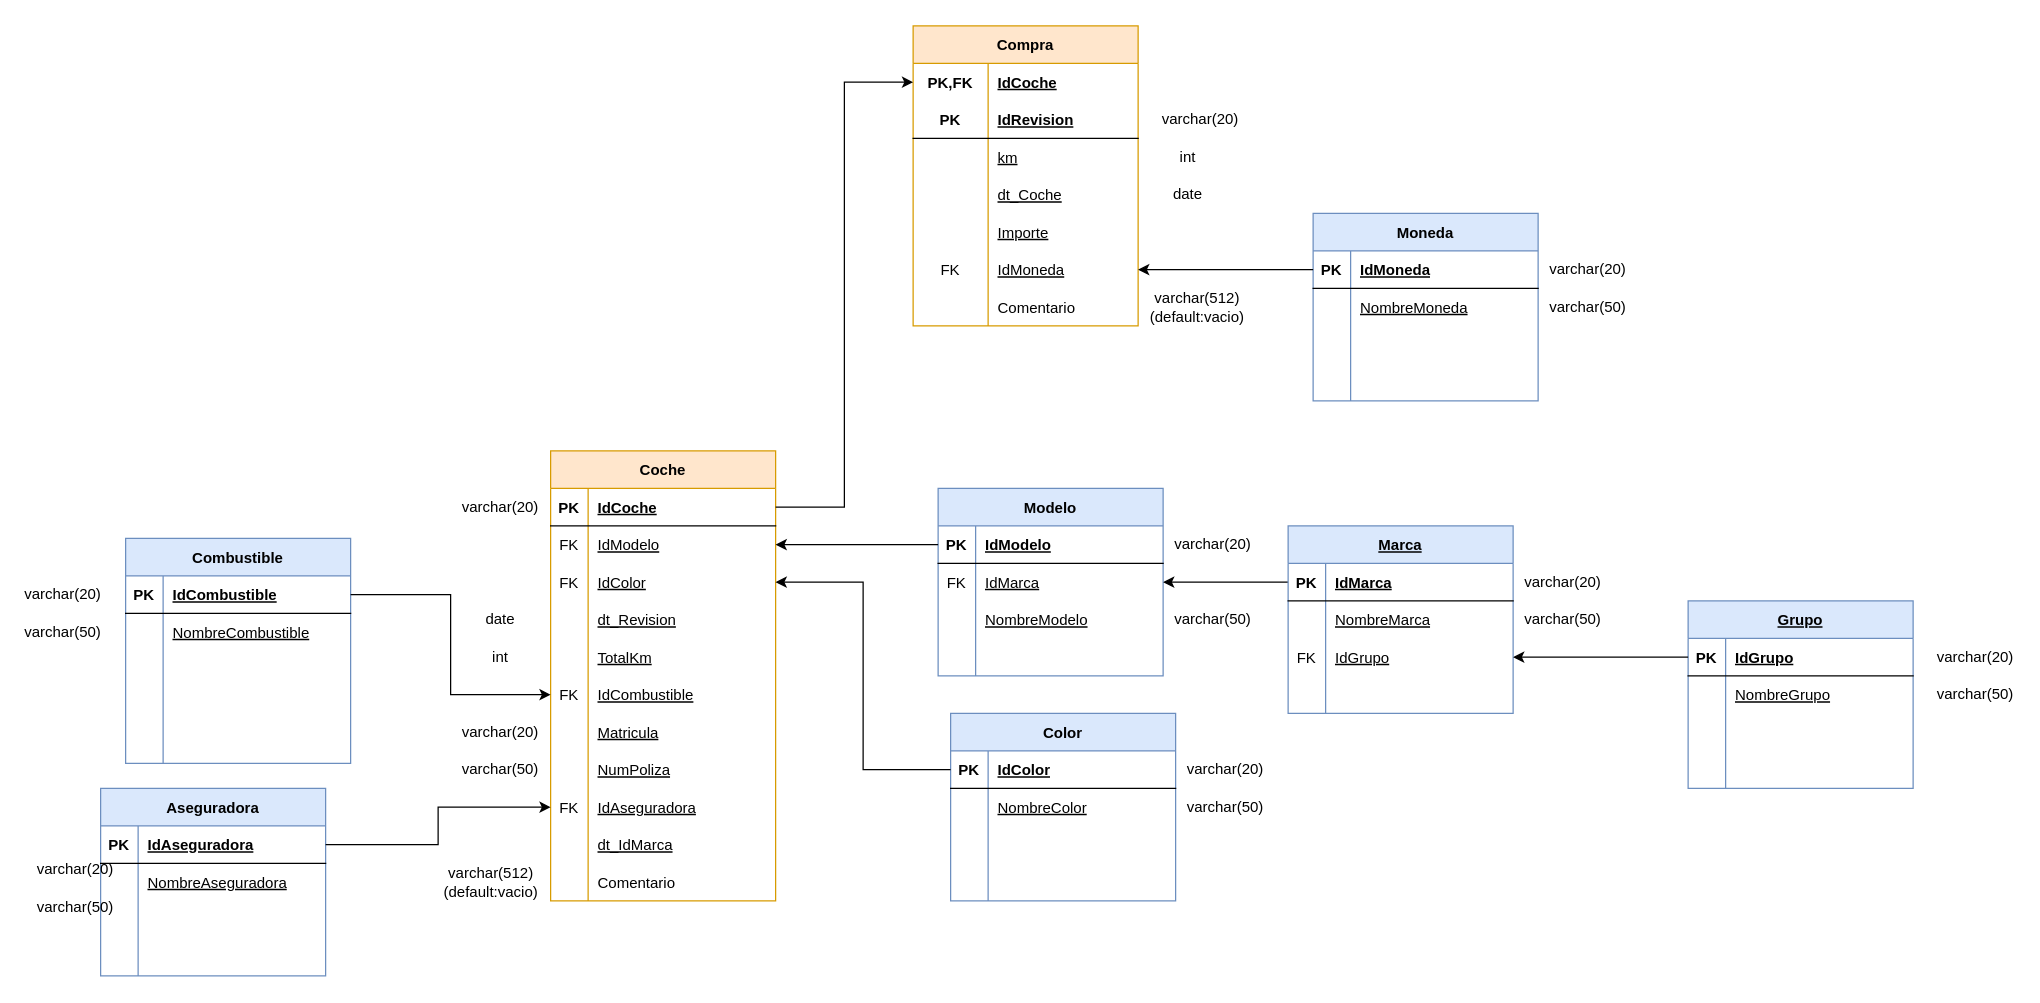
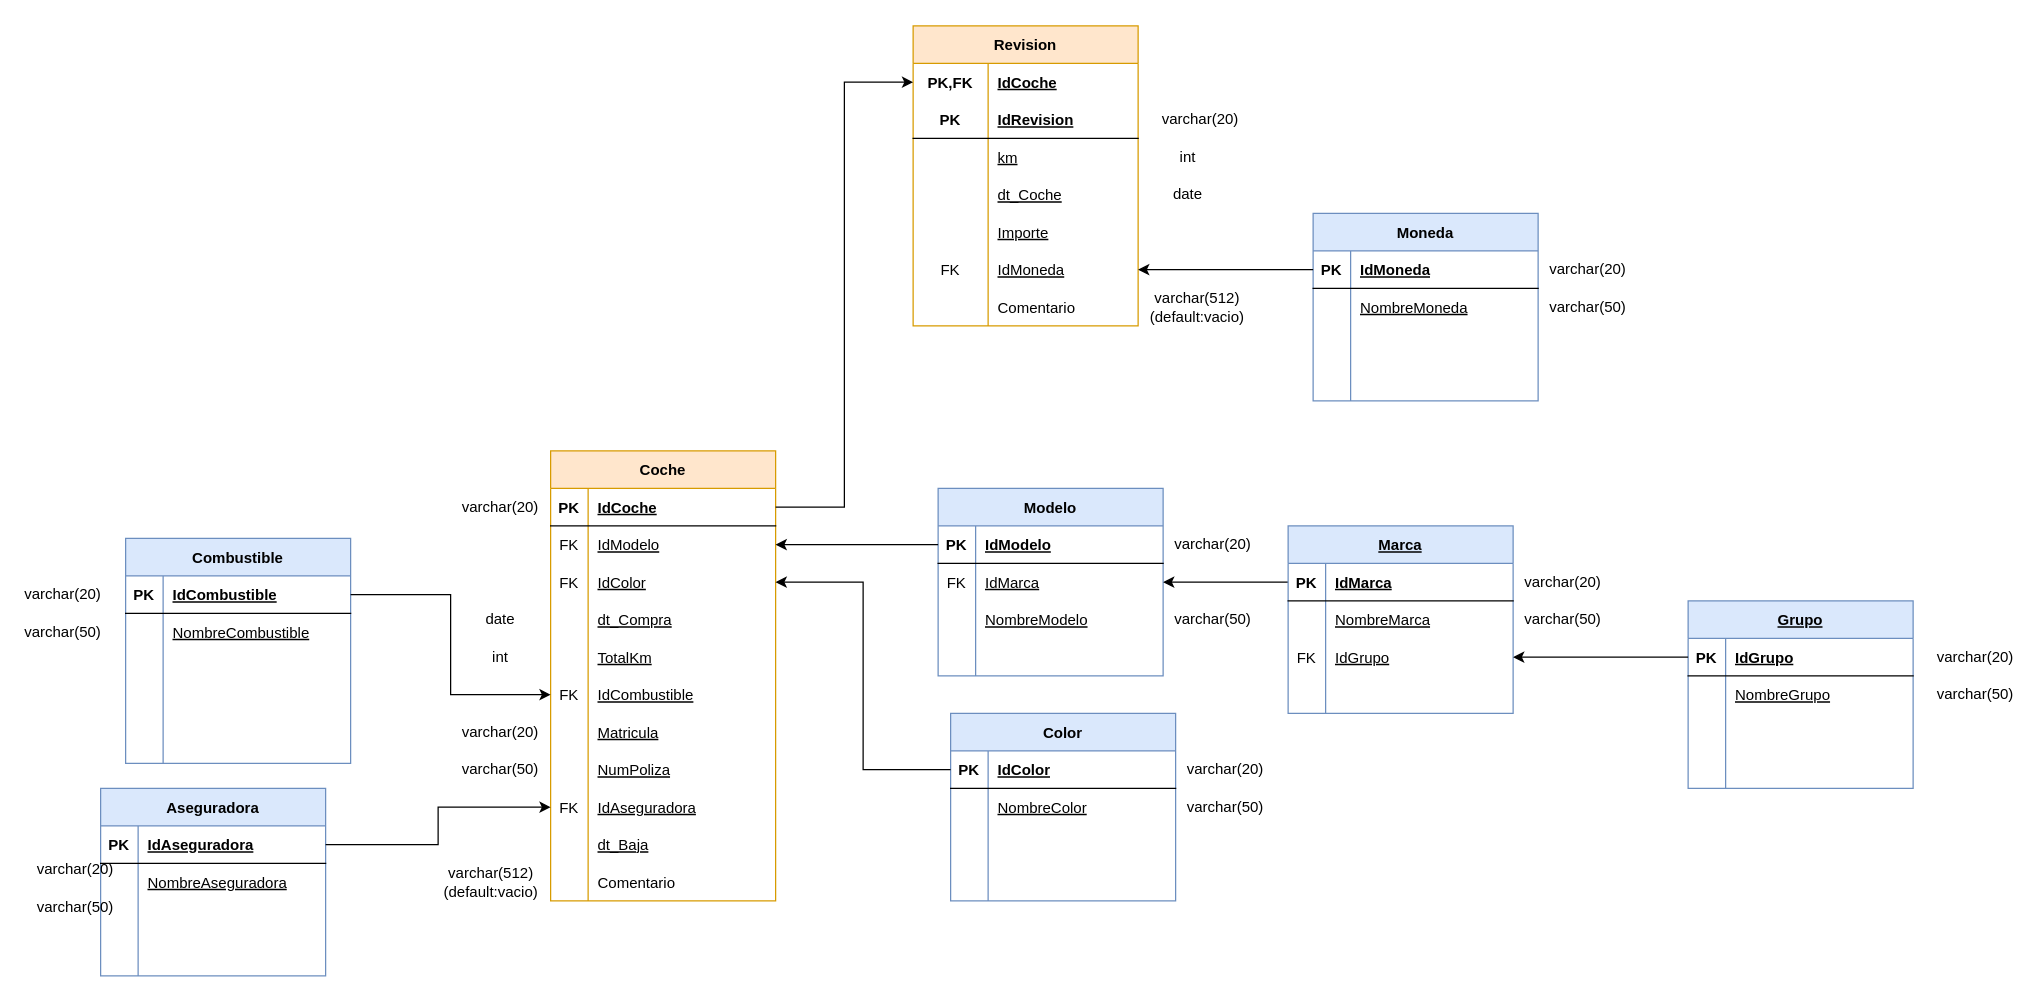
(1025, 45) -> (1025, 45)
(640, 620) -> (635, 620)
(640, 845) -> (627, 845)
